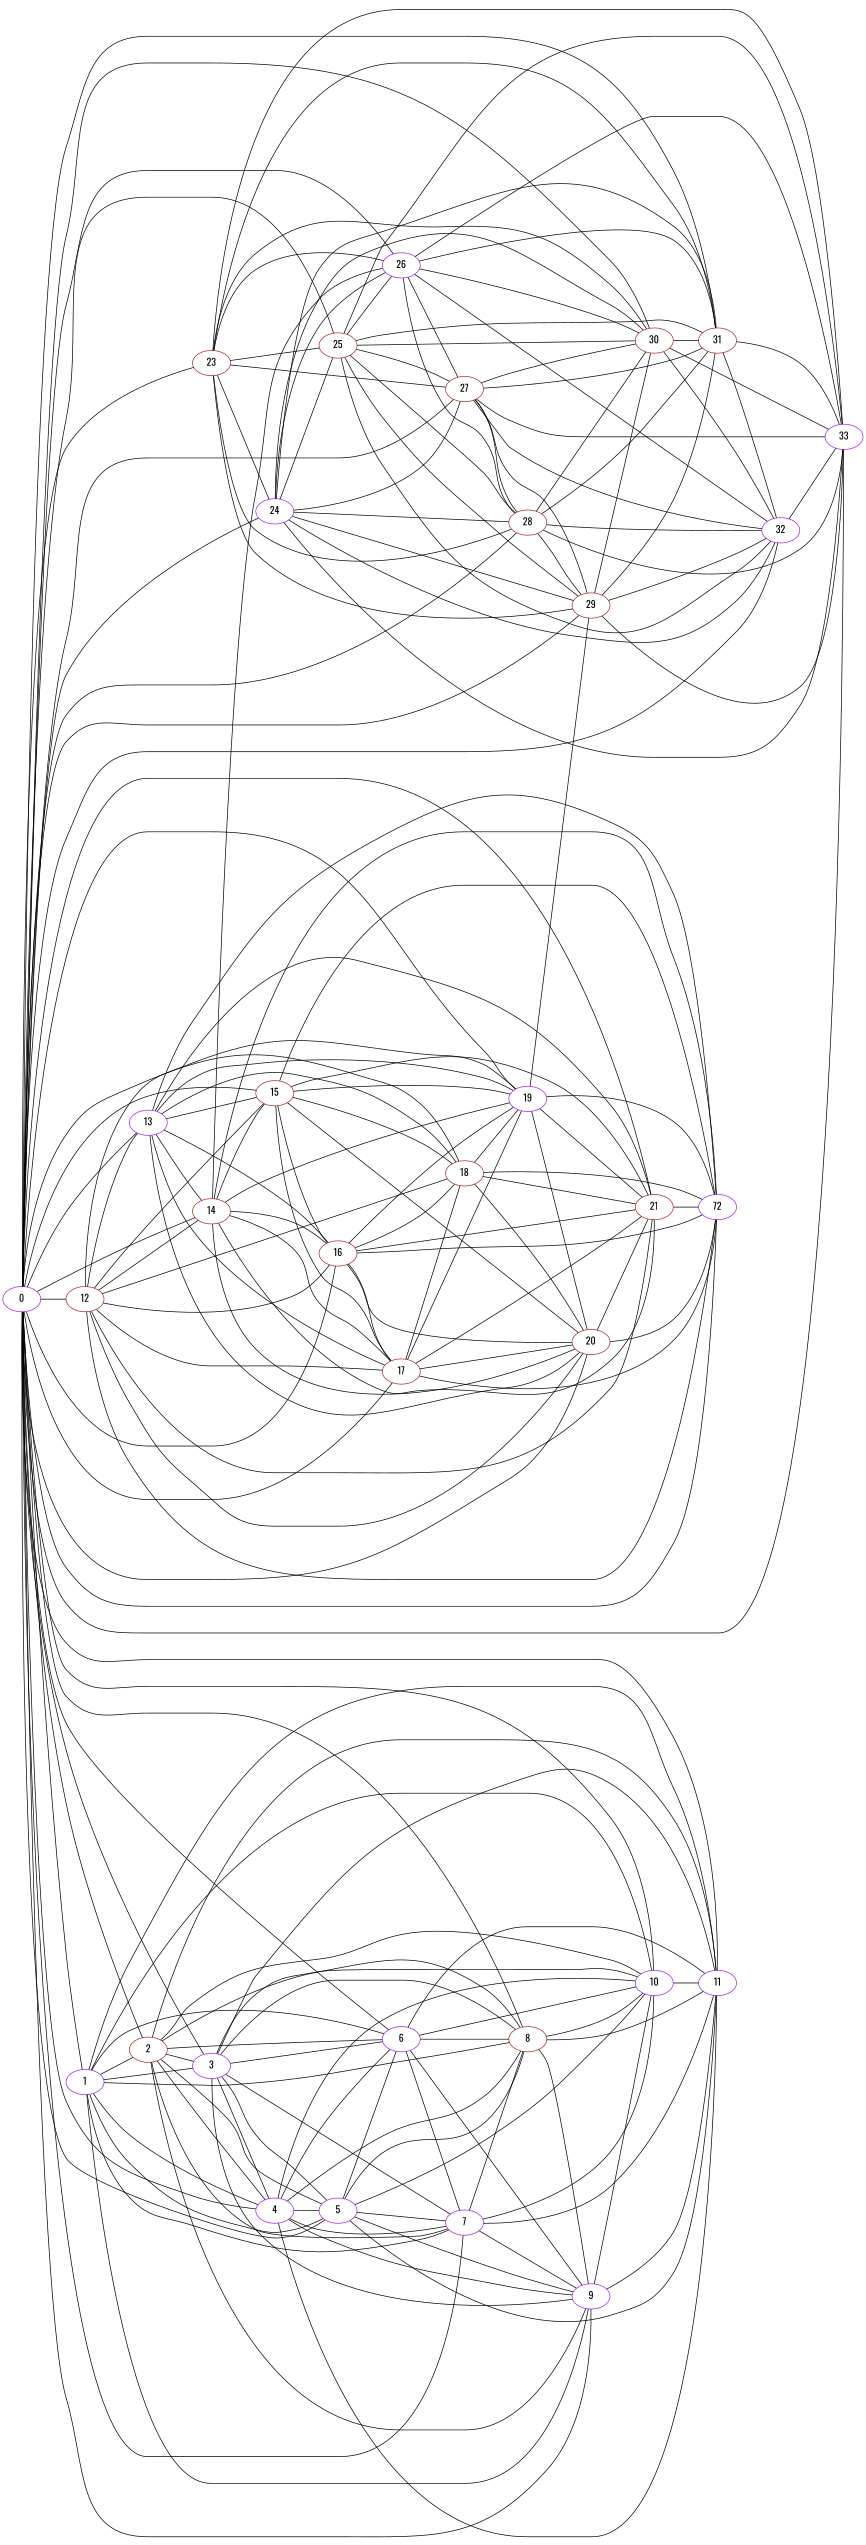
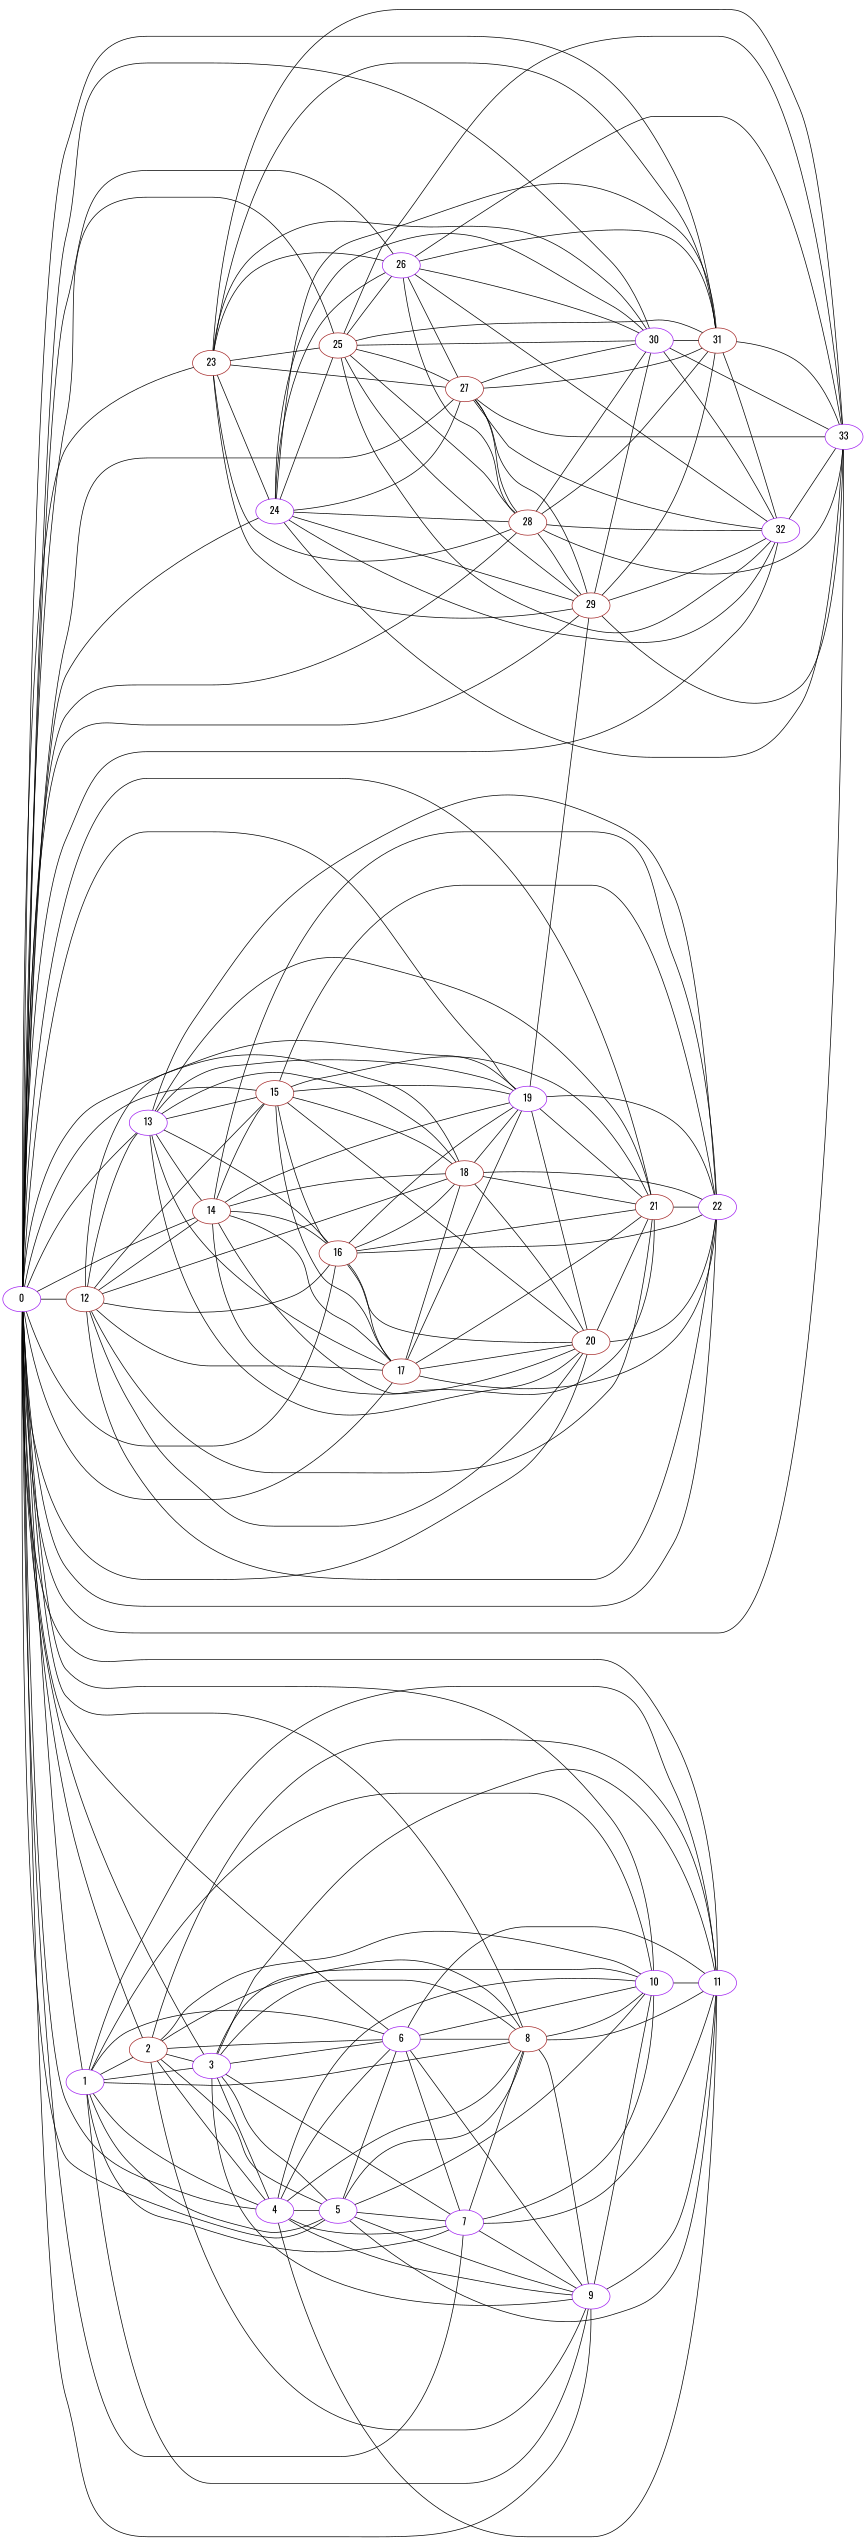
(654, 341) -> (654, 341)
(234, 705) -> (336, 1182)
(718, 1207) -> (718, 1207)
(244, 2222) -> none
